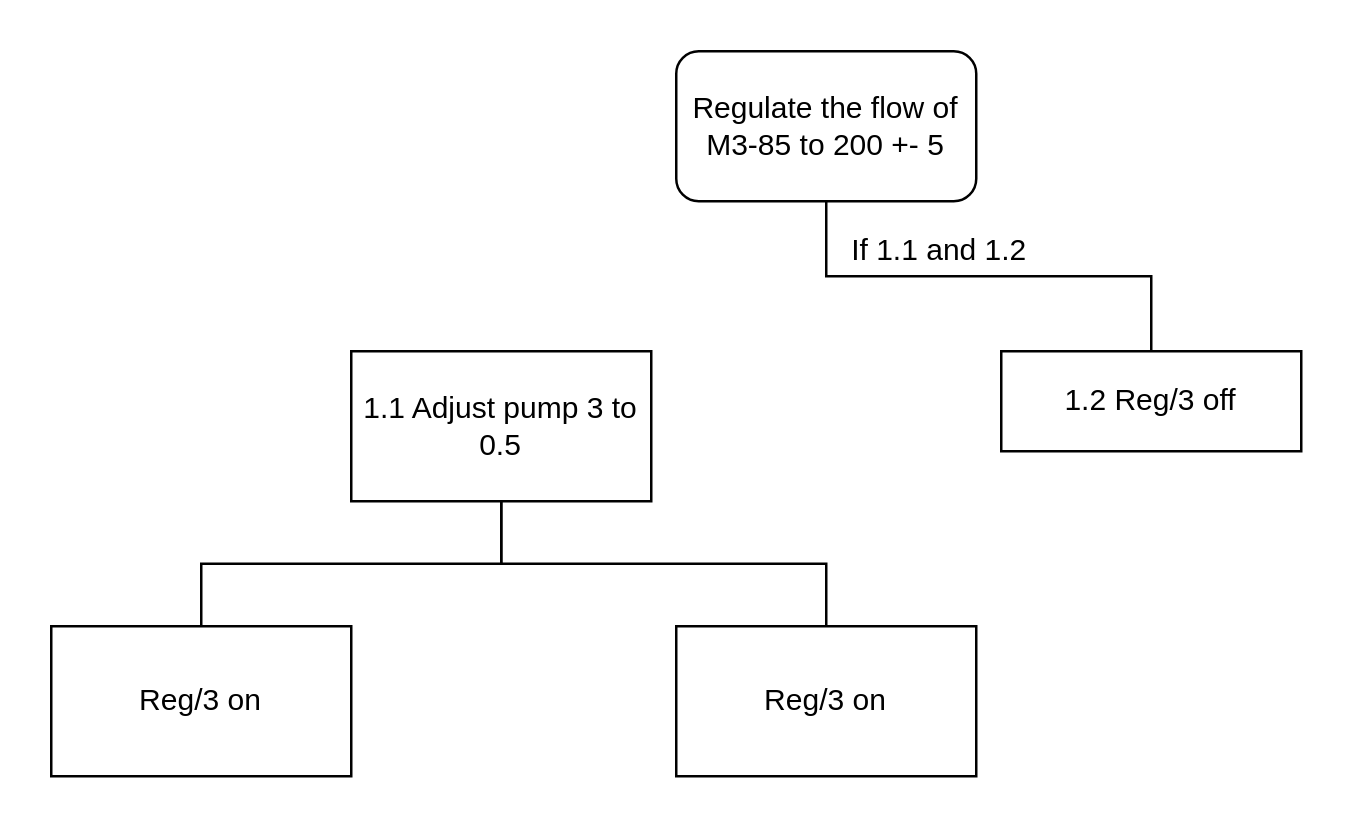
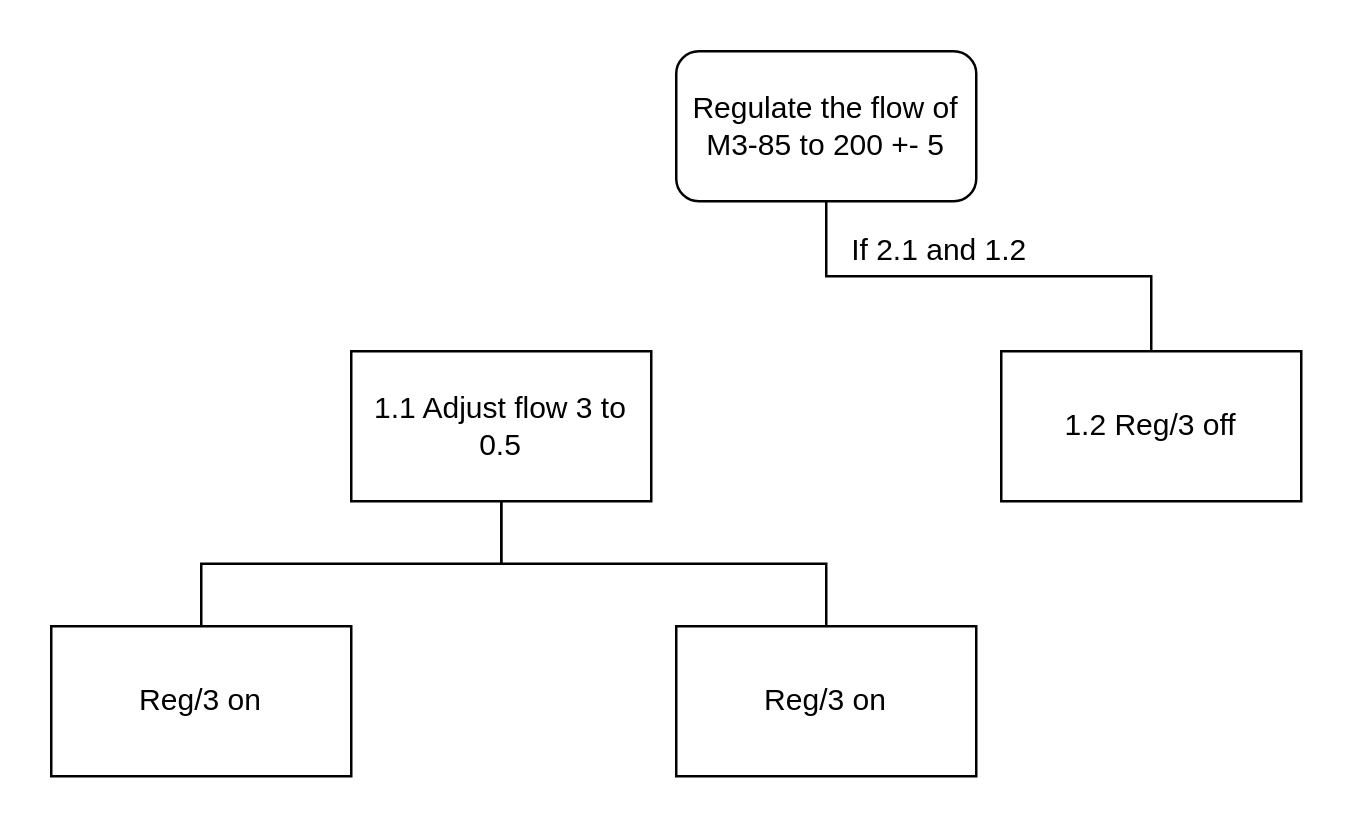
(940, 251) -> (940, 251)
(1151, 401) -> (1151, 426)
(501, 426) -> (501, 426)
